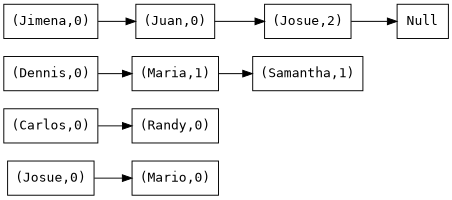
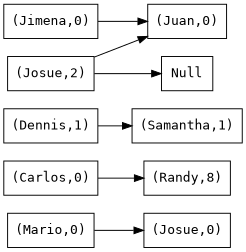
(235, 21) -> (116, 49)
(51, 74) -> none
(175, 74) -> (51, 126)
(175, 126) -> (187, 178)
(108, 178) -> (114, 230)
